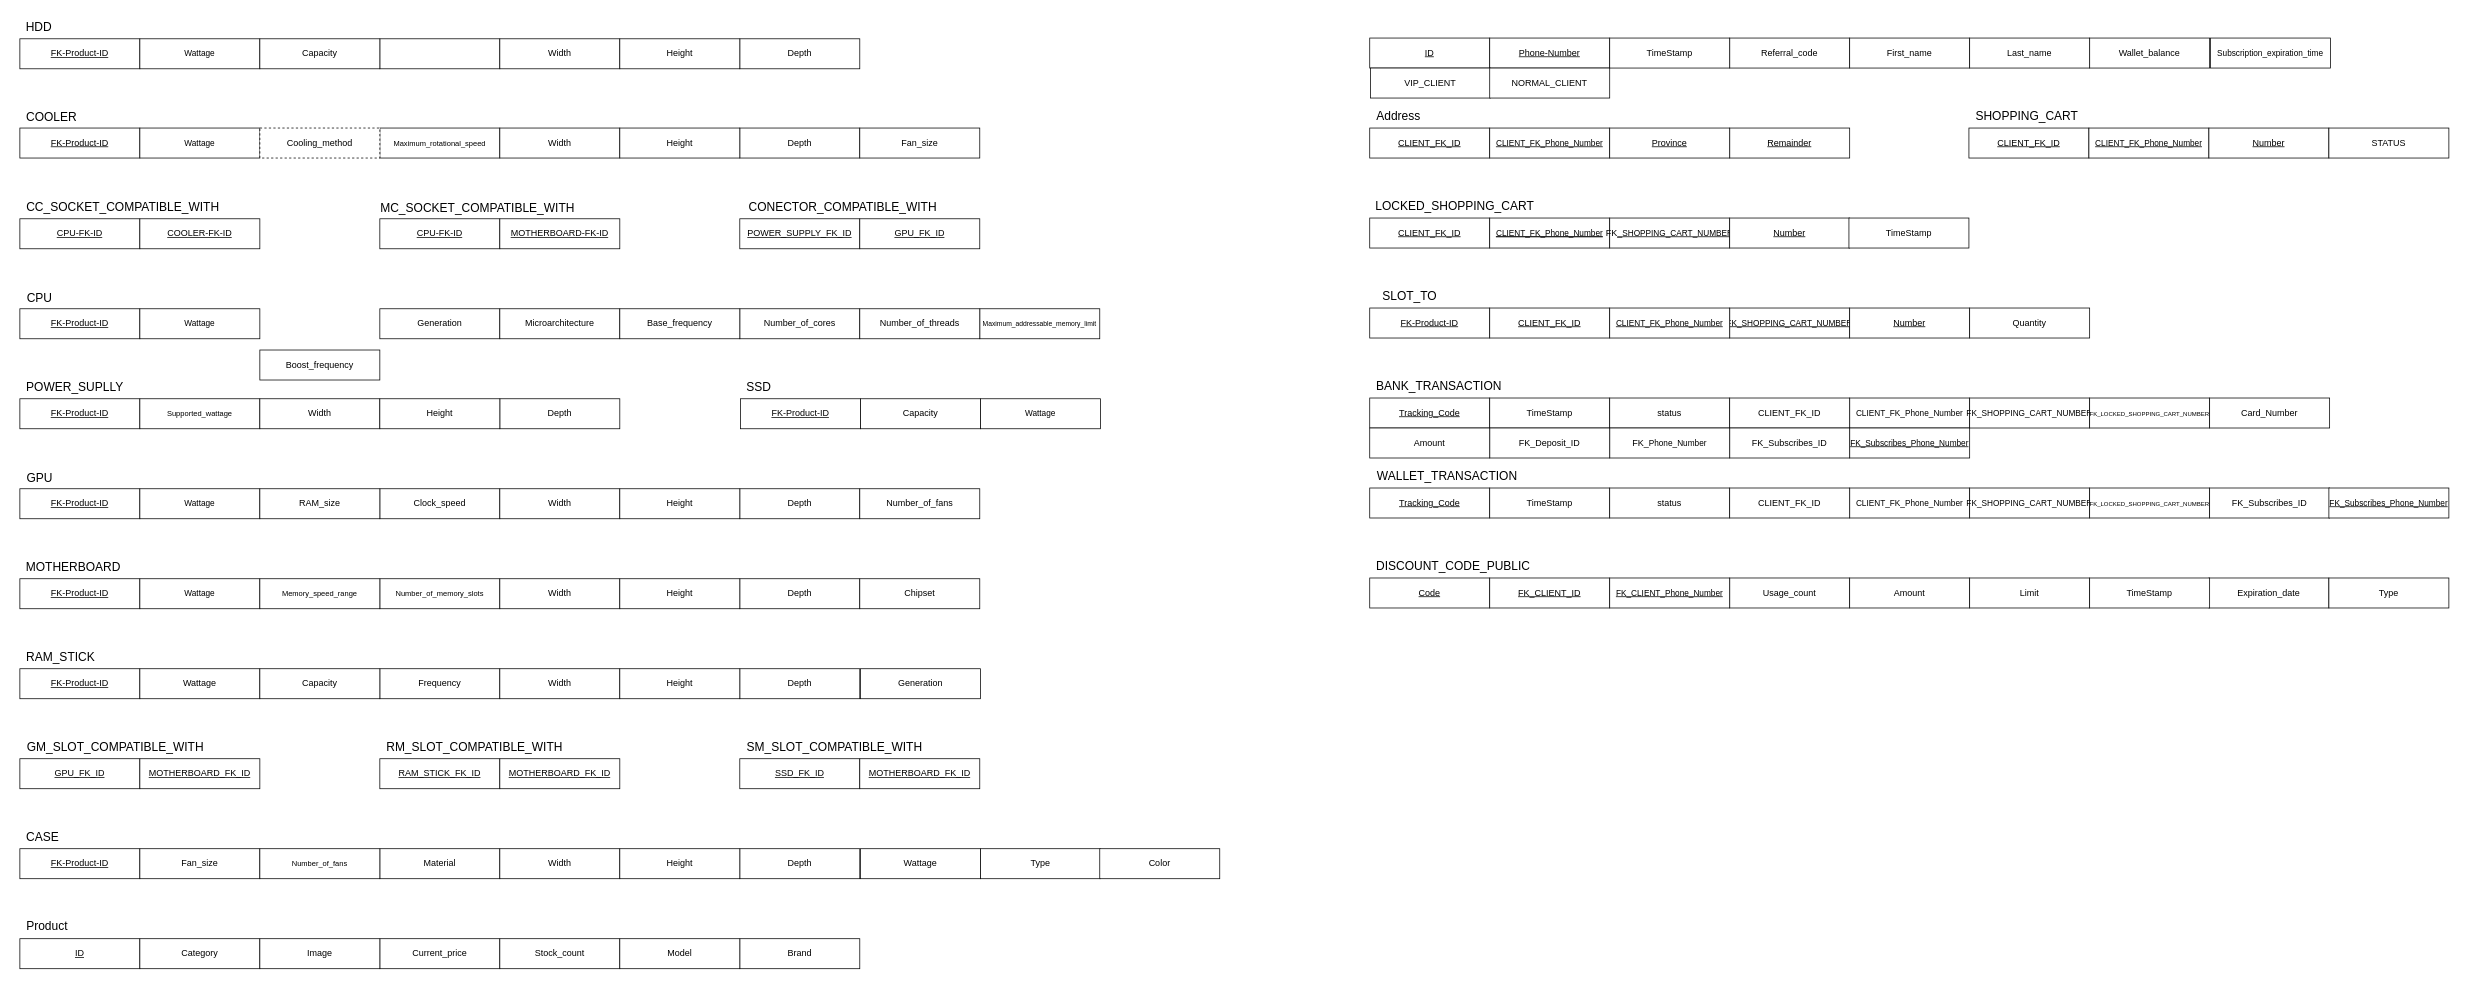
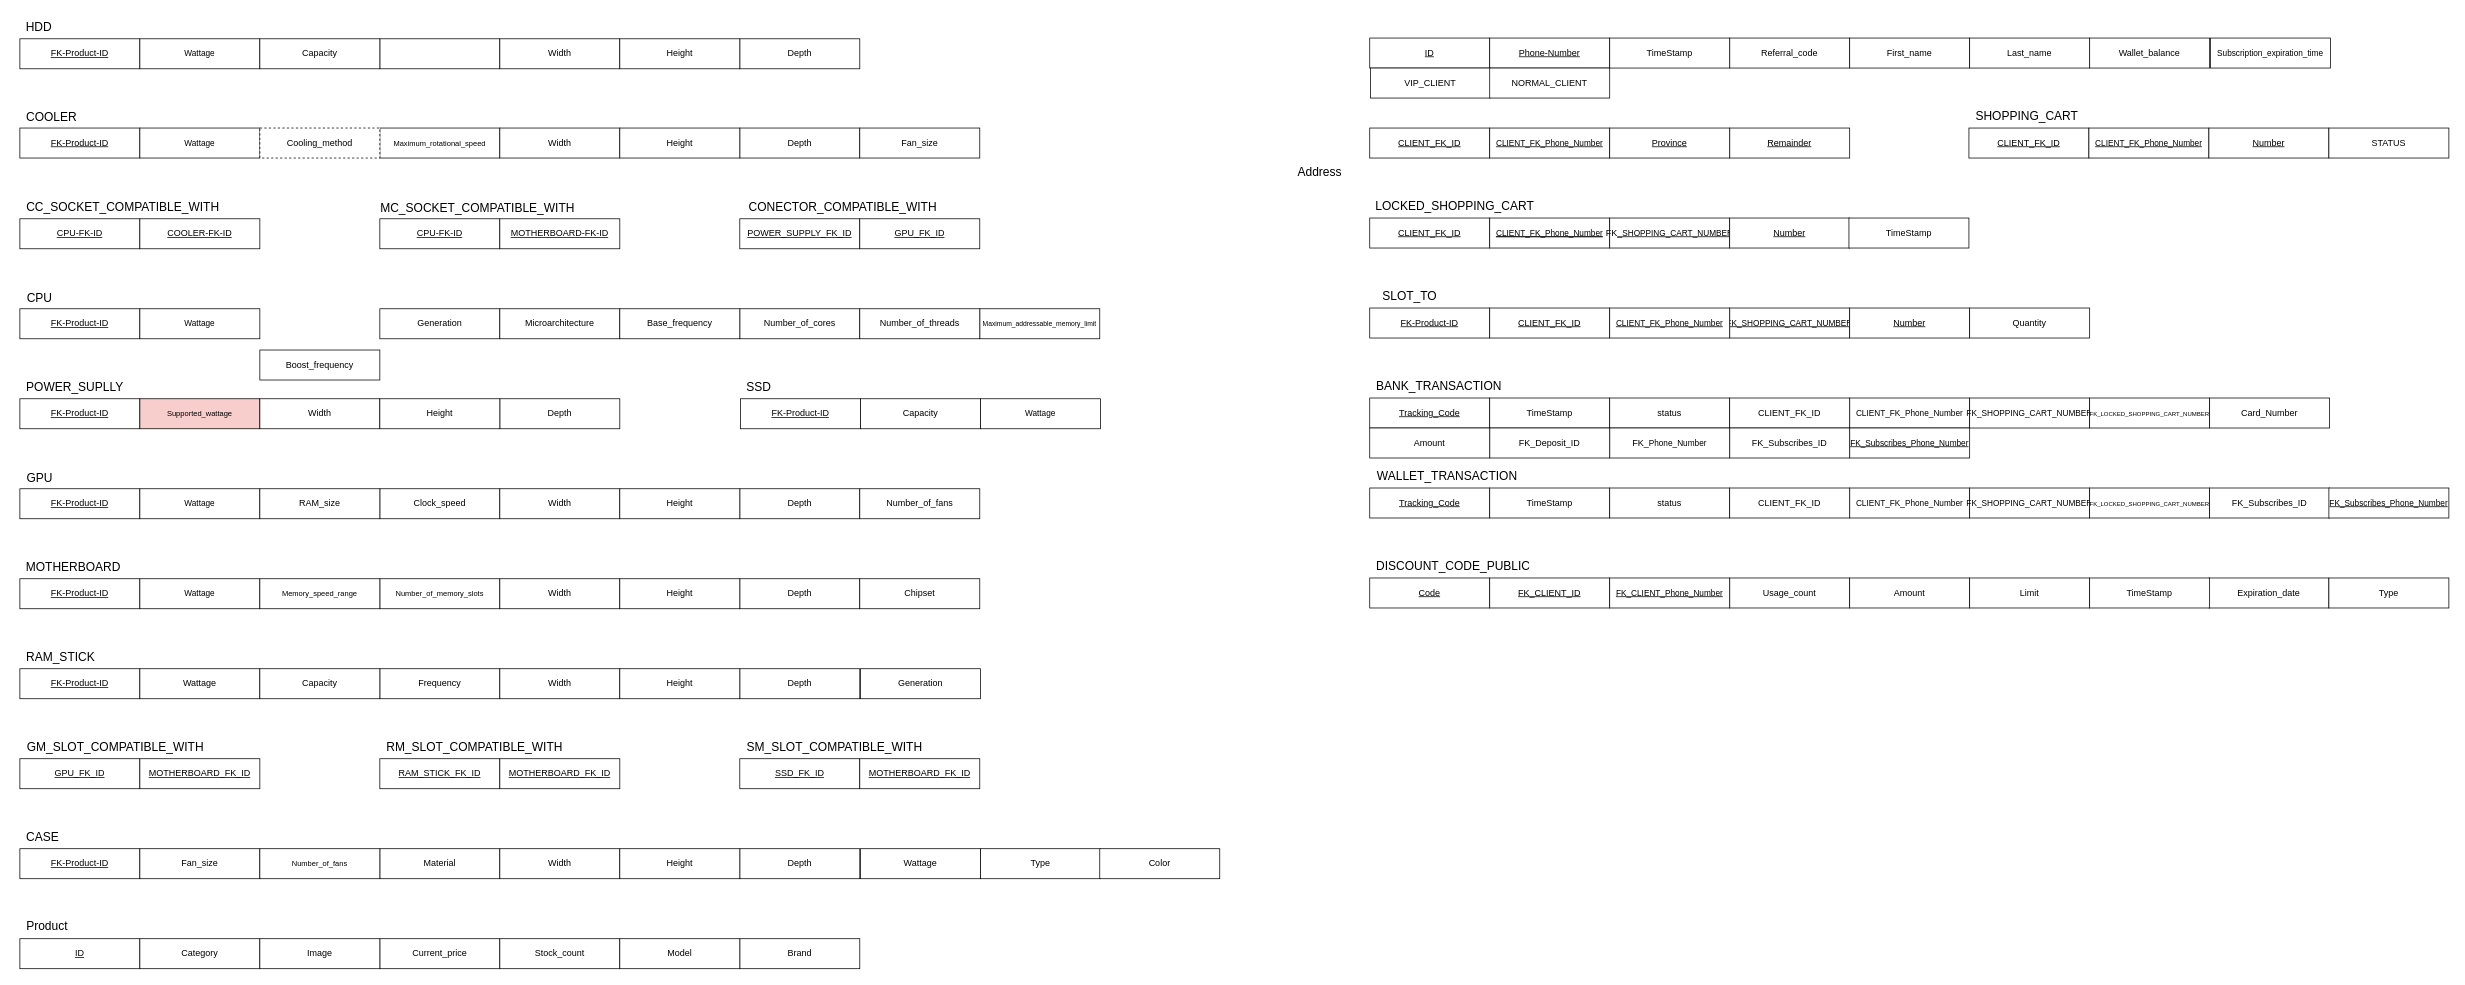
(1398, 116) -> (1320, 172)
(200, 414) -> (200, 414)
